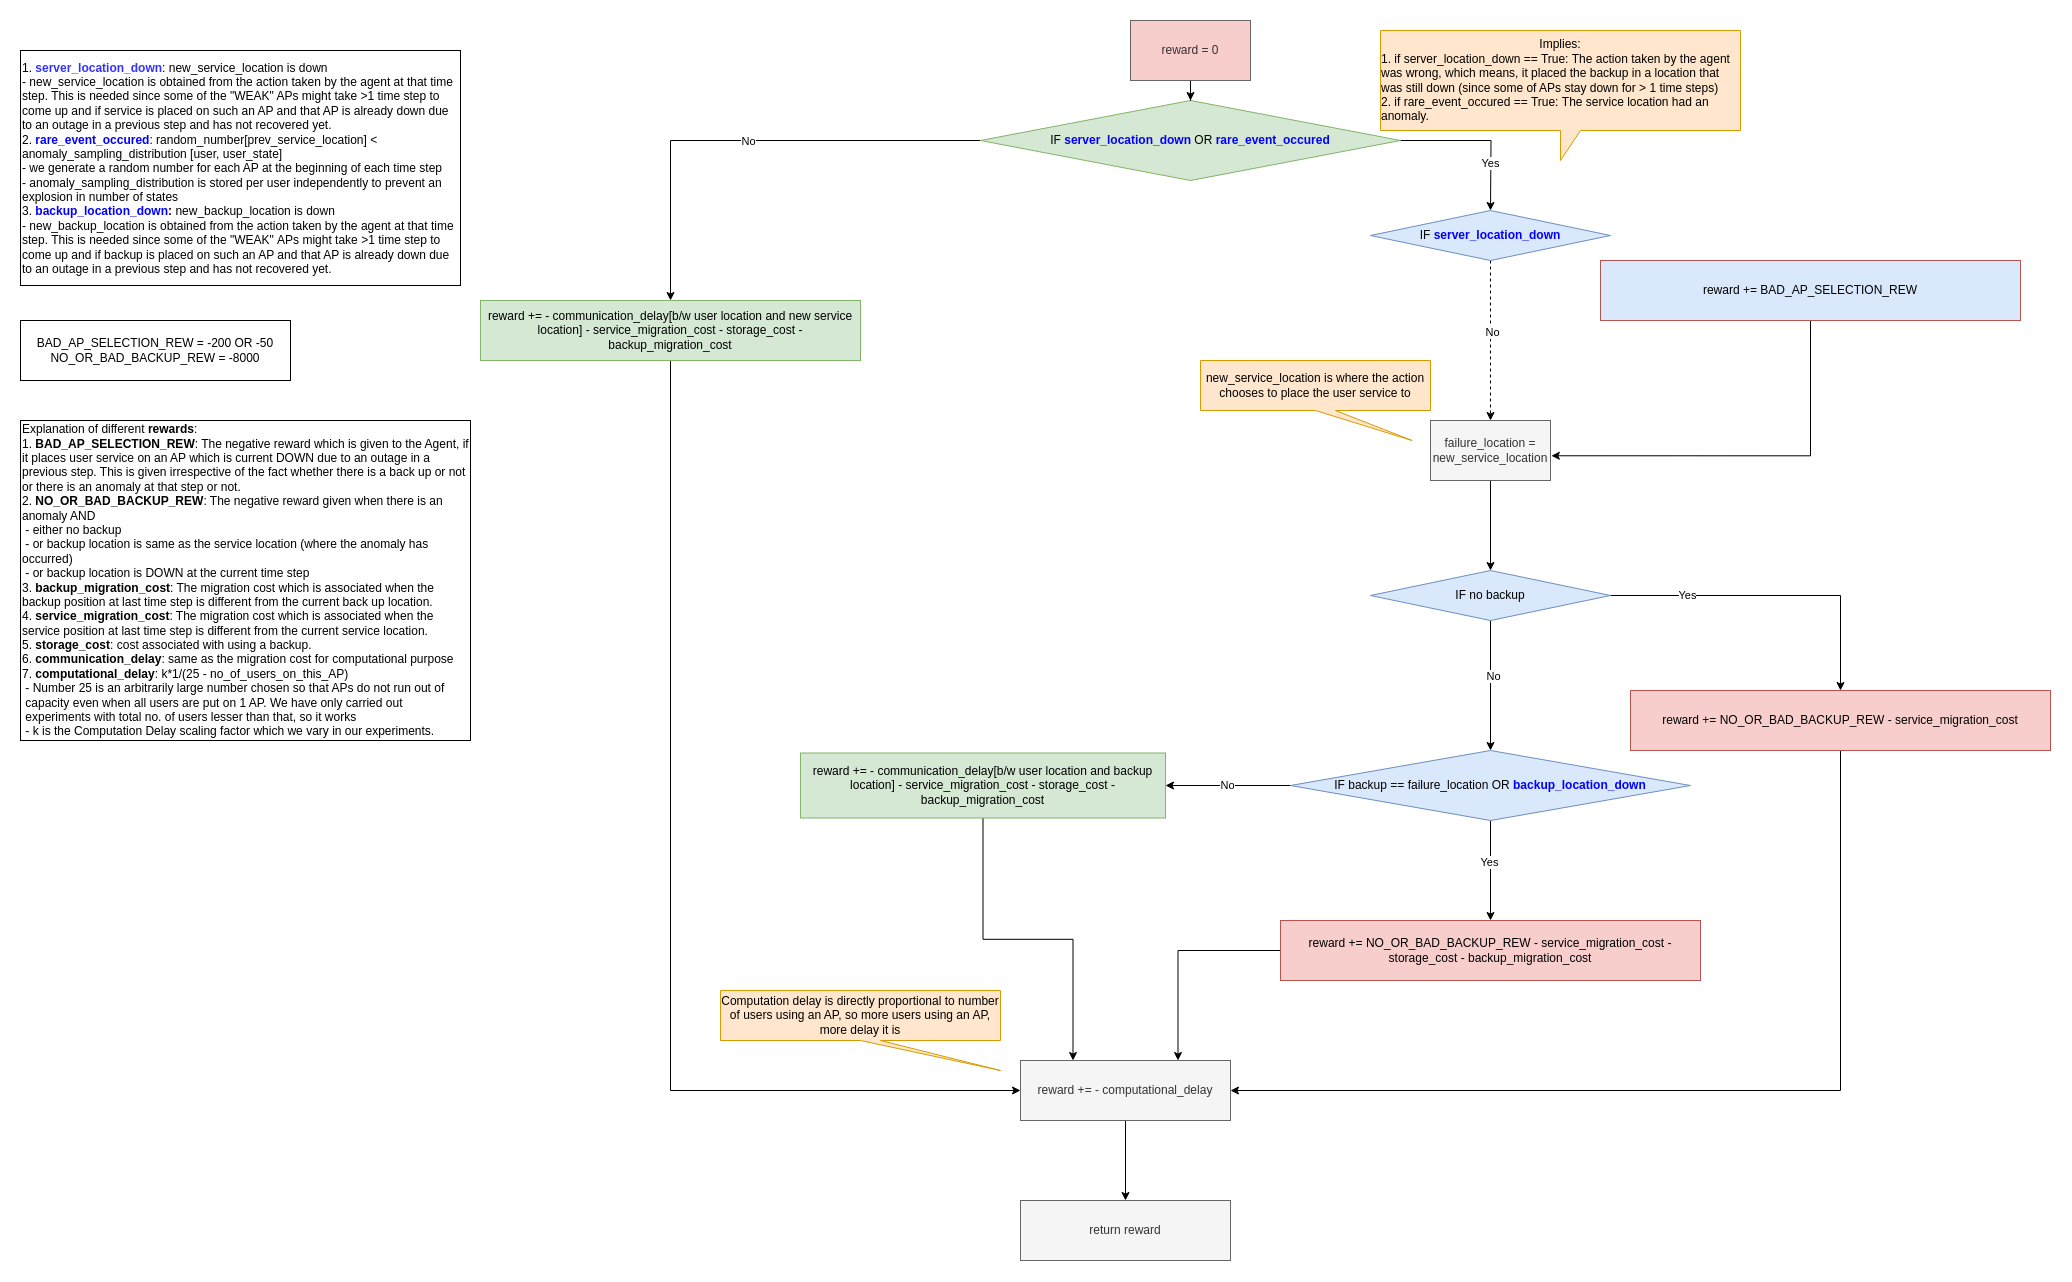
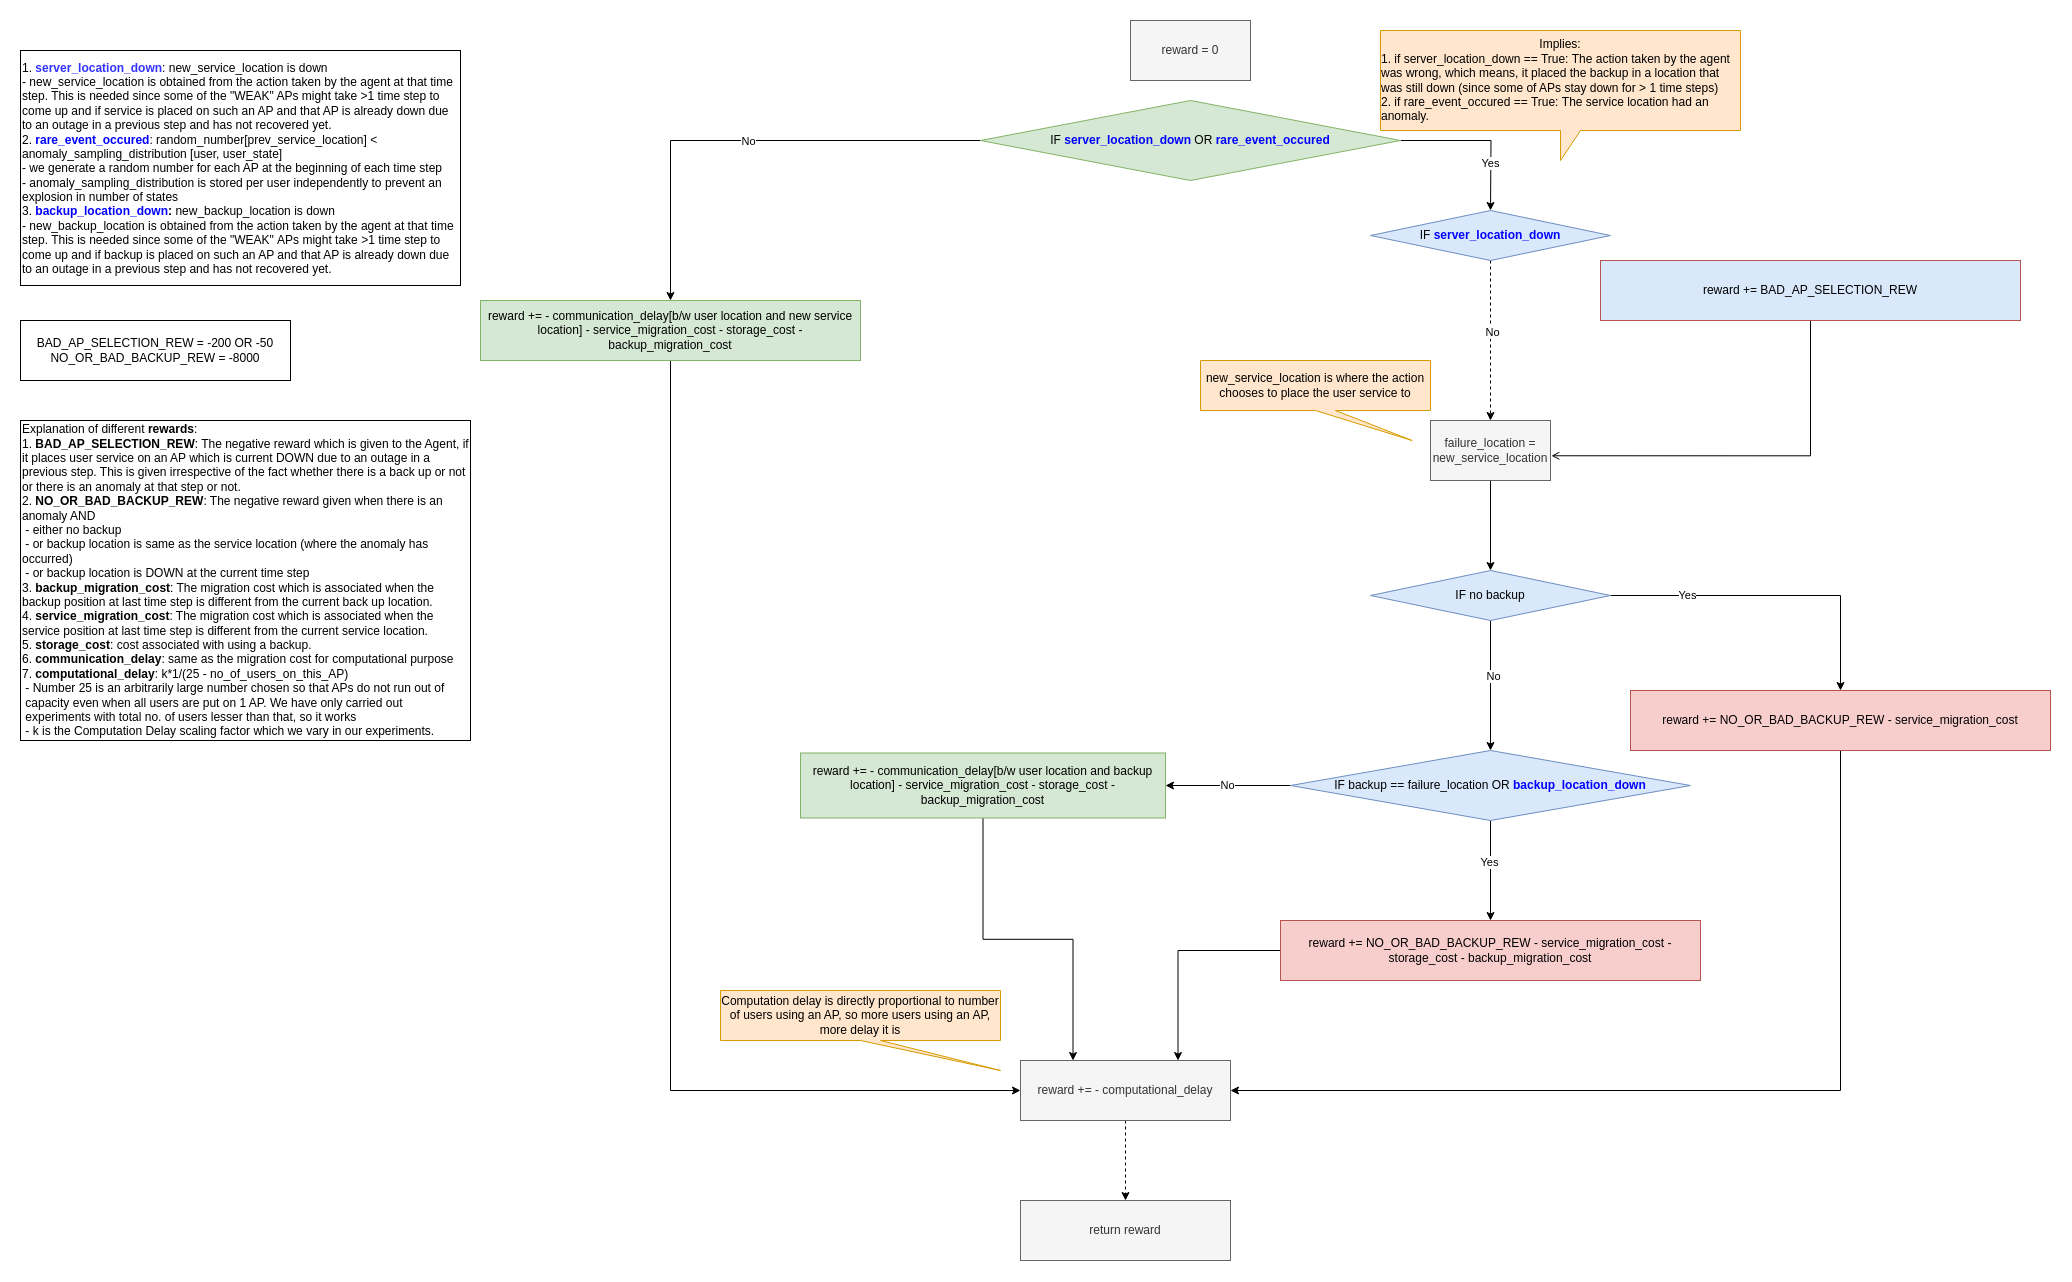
(1191, 51) -> (1191, 51)
(1191, 95) -> none
(1560, 456) -> (1558, 456)
(1126, 1158) -> (1126, 1158)
